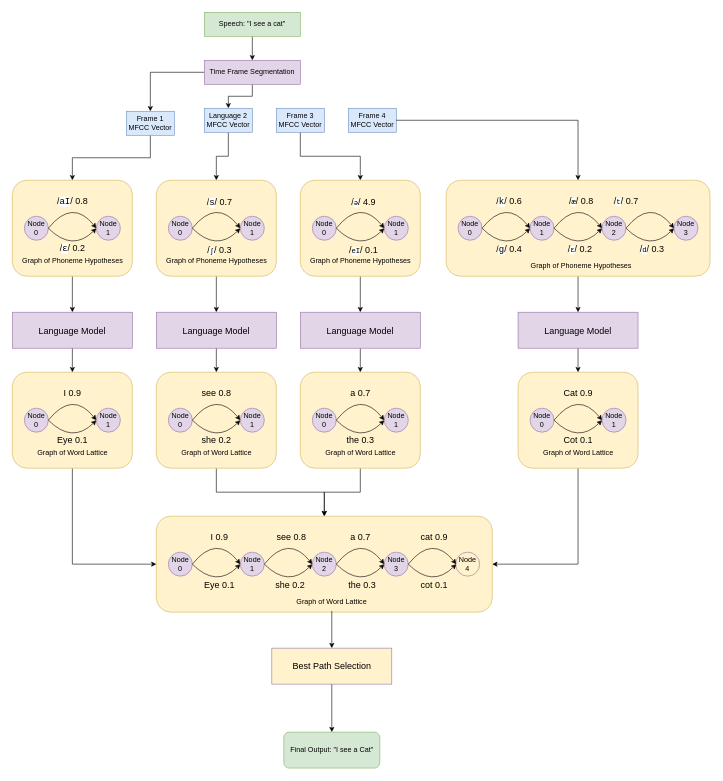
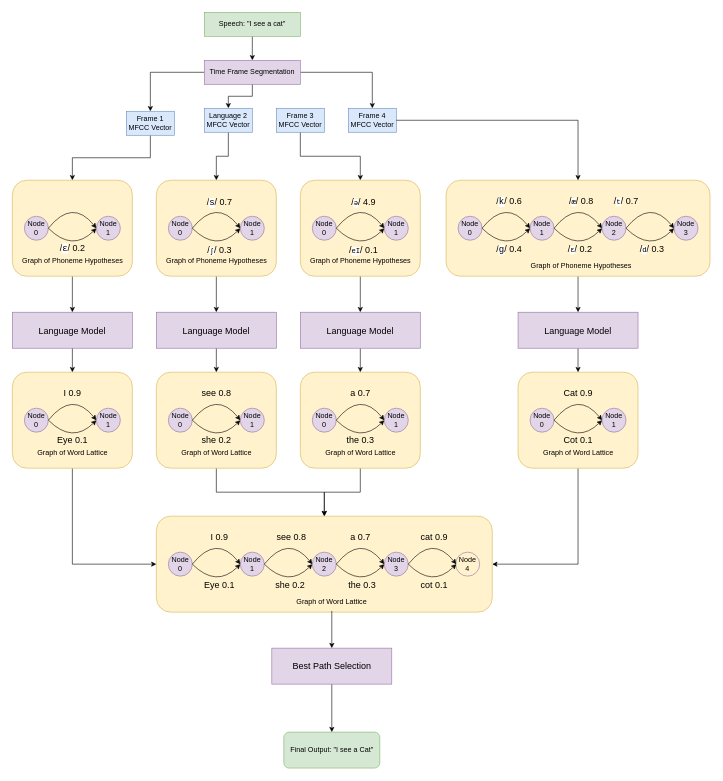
none -> (371, 72)
(72, 201) -> none
(332, 666) -> (332, 666)
